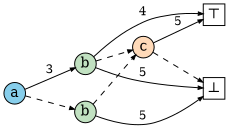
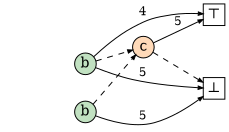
(15, 93) -> none
